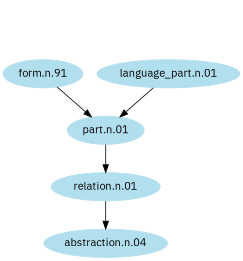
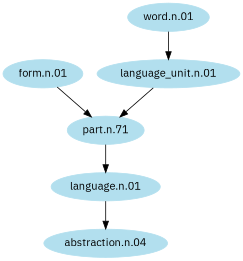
none -> (168, 17)
(43, 74) -> (43, 74)
(168, 74) -> (168, 74)
(106, 130) -> (106, 130)
(106, 187) -> (106, 187)
